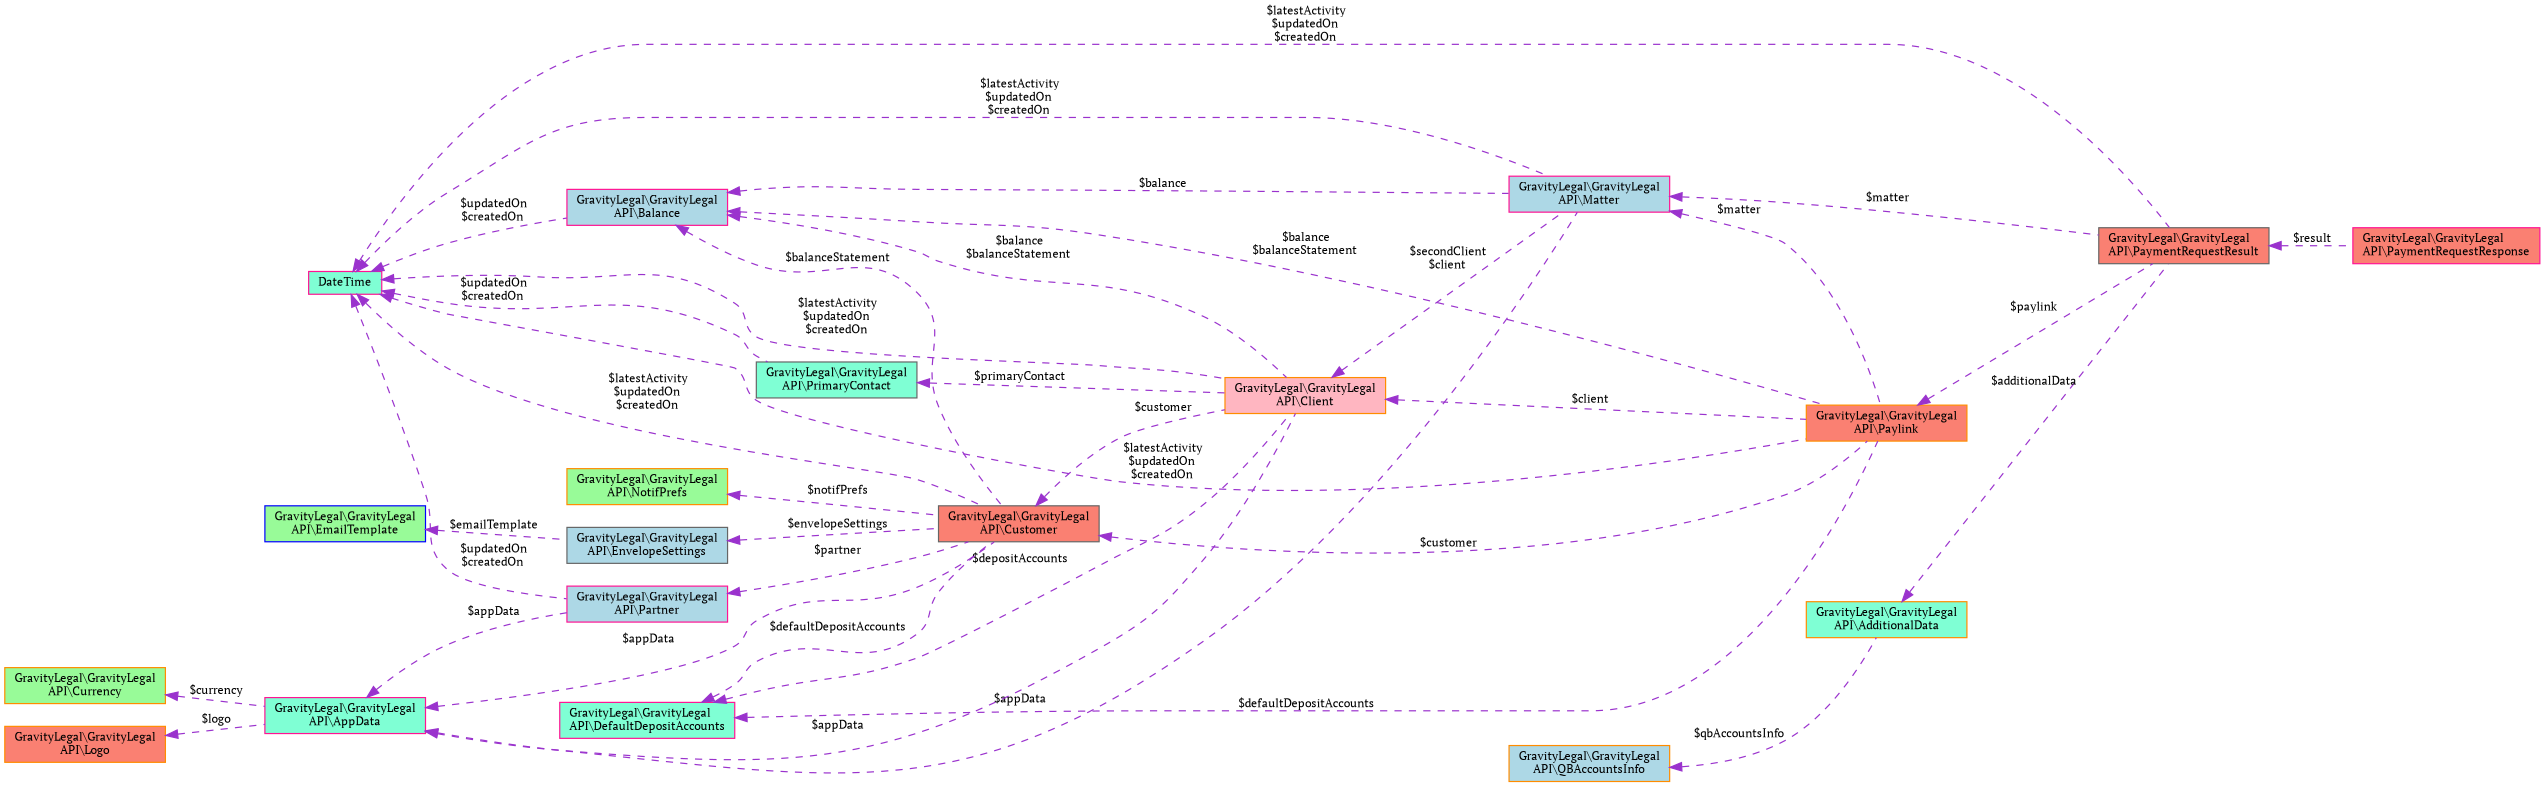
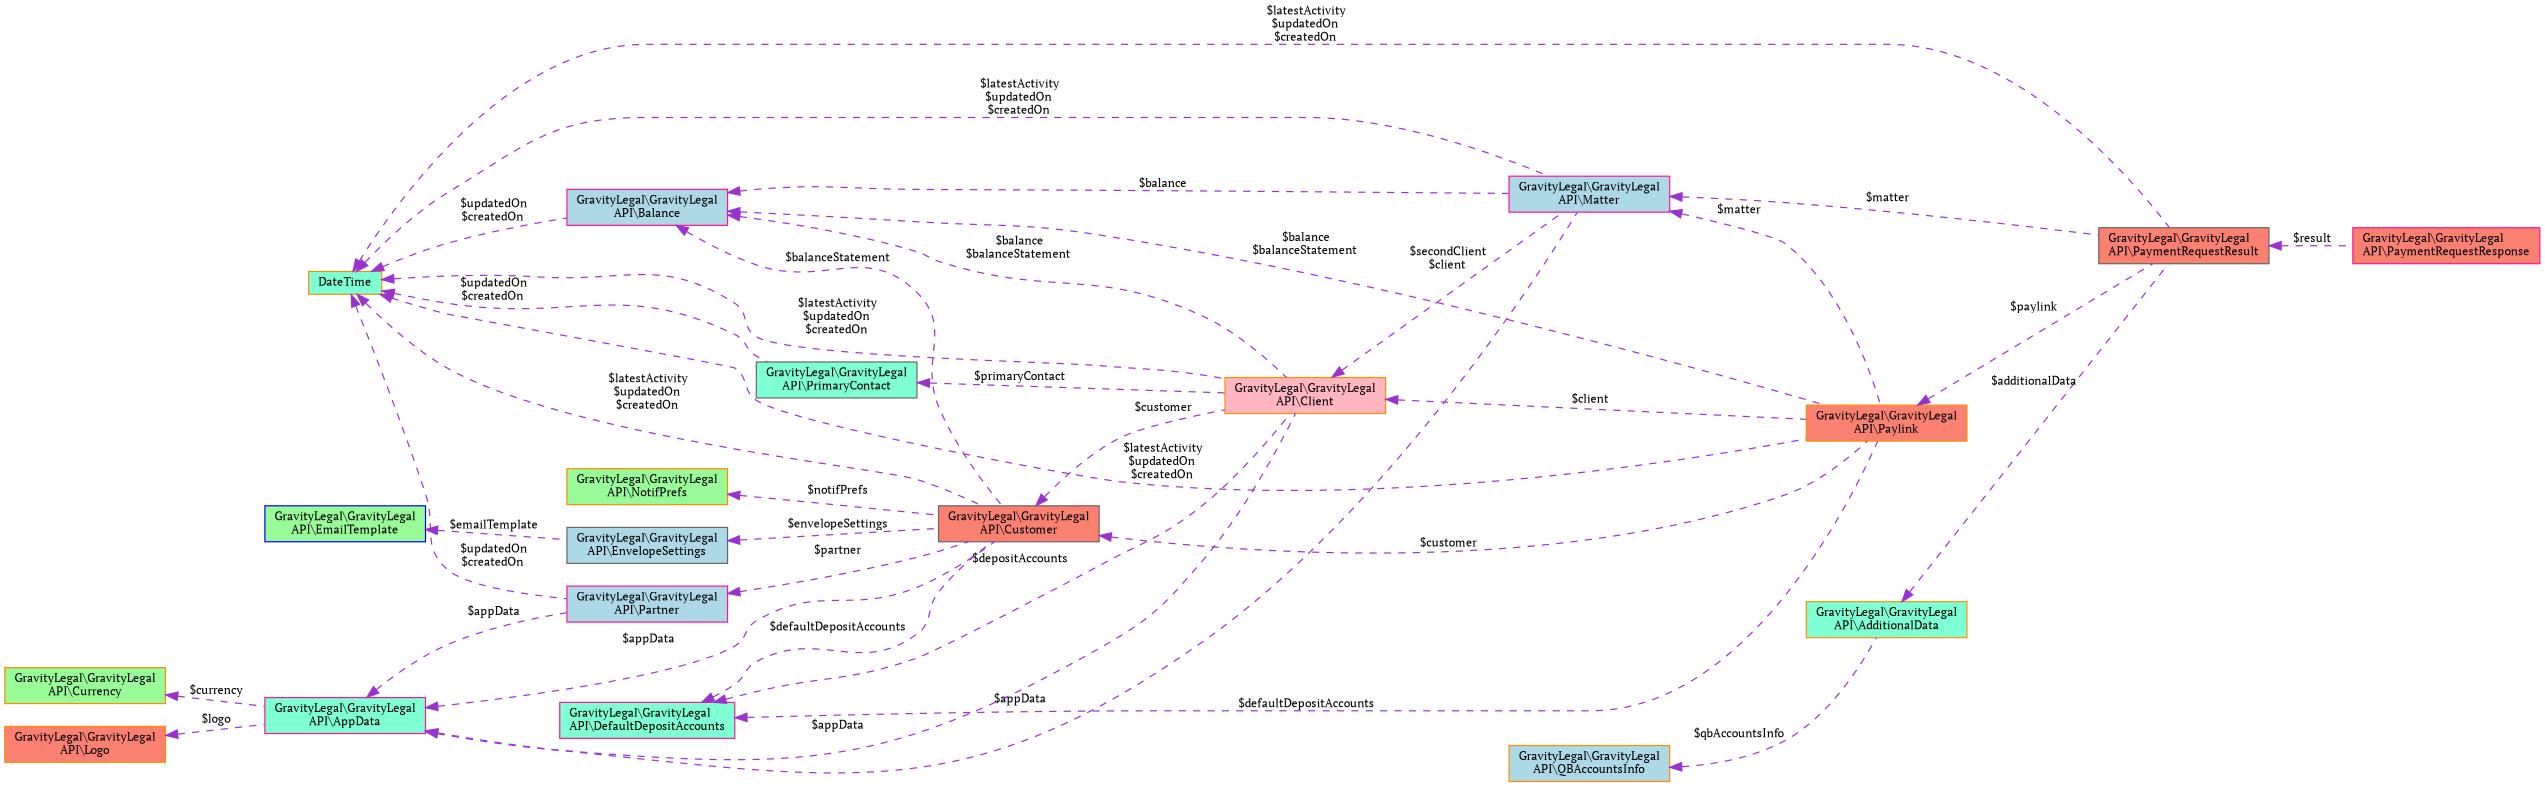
(345, 283) -> (345, 283)
